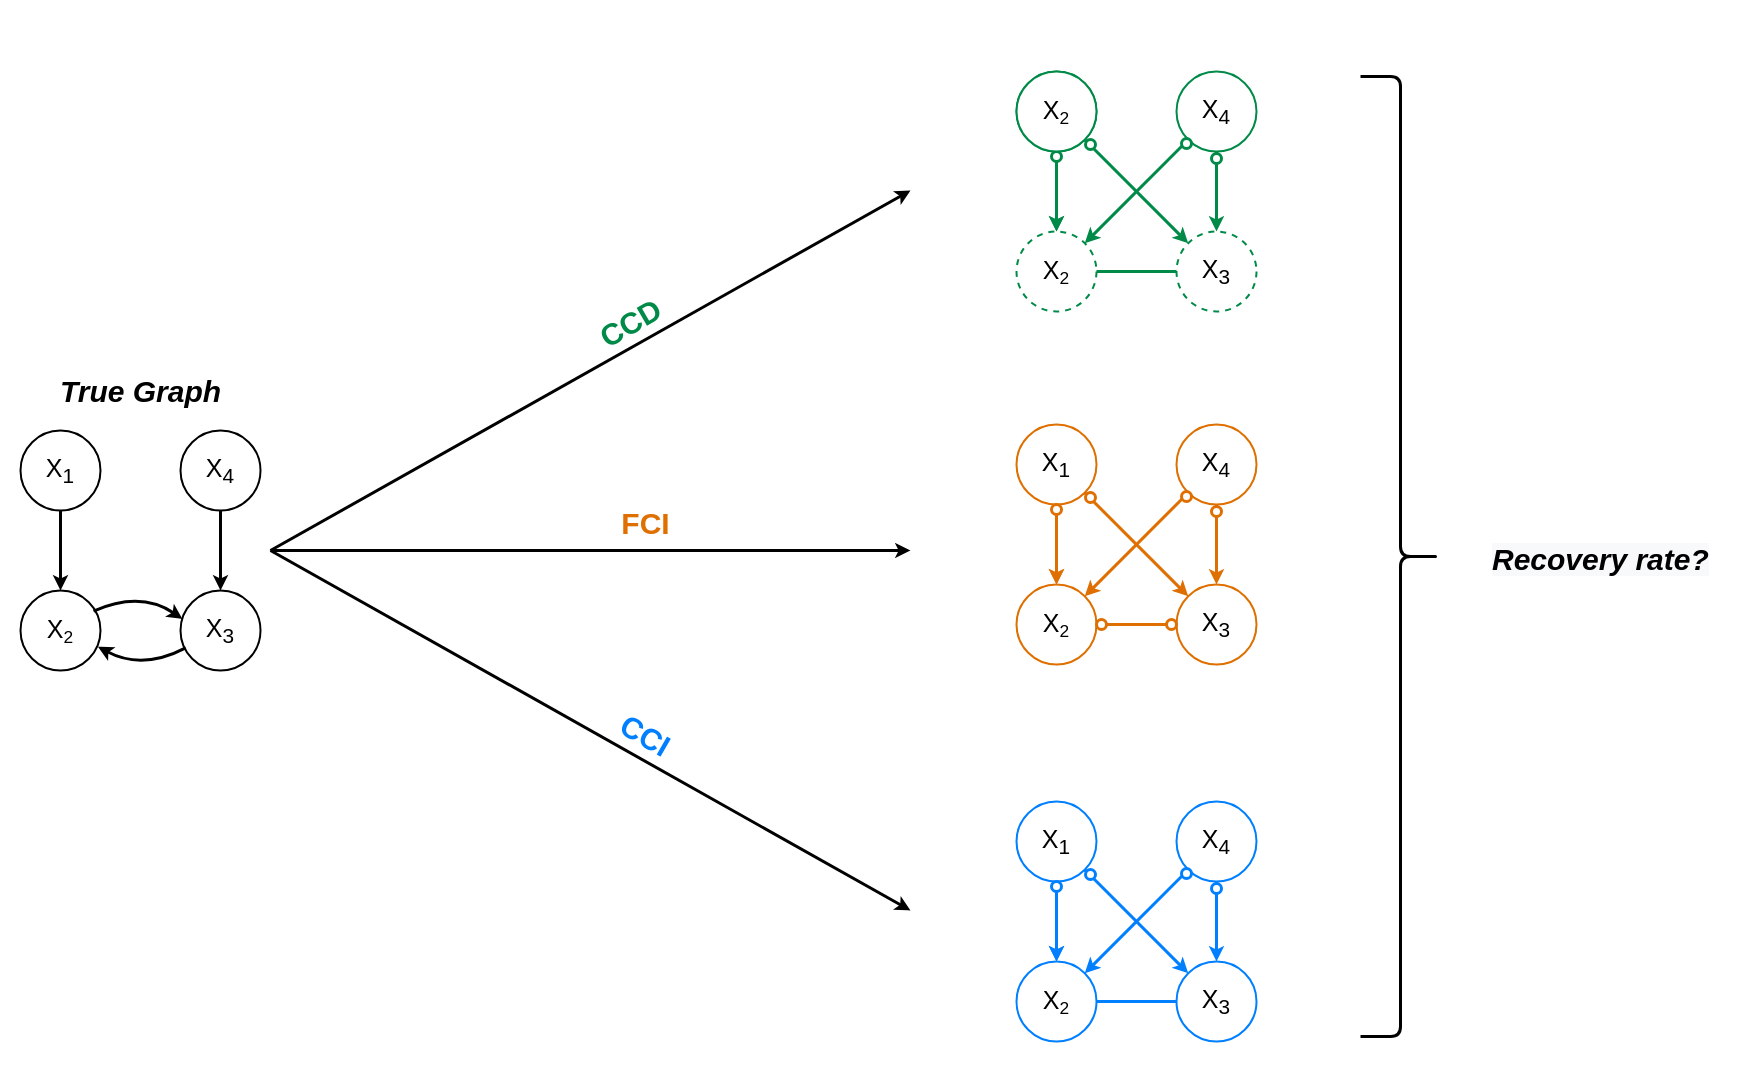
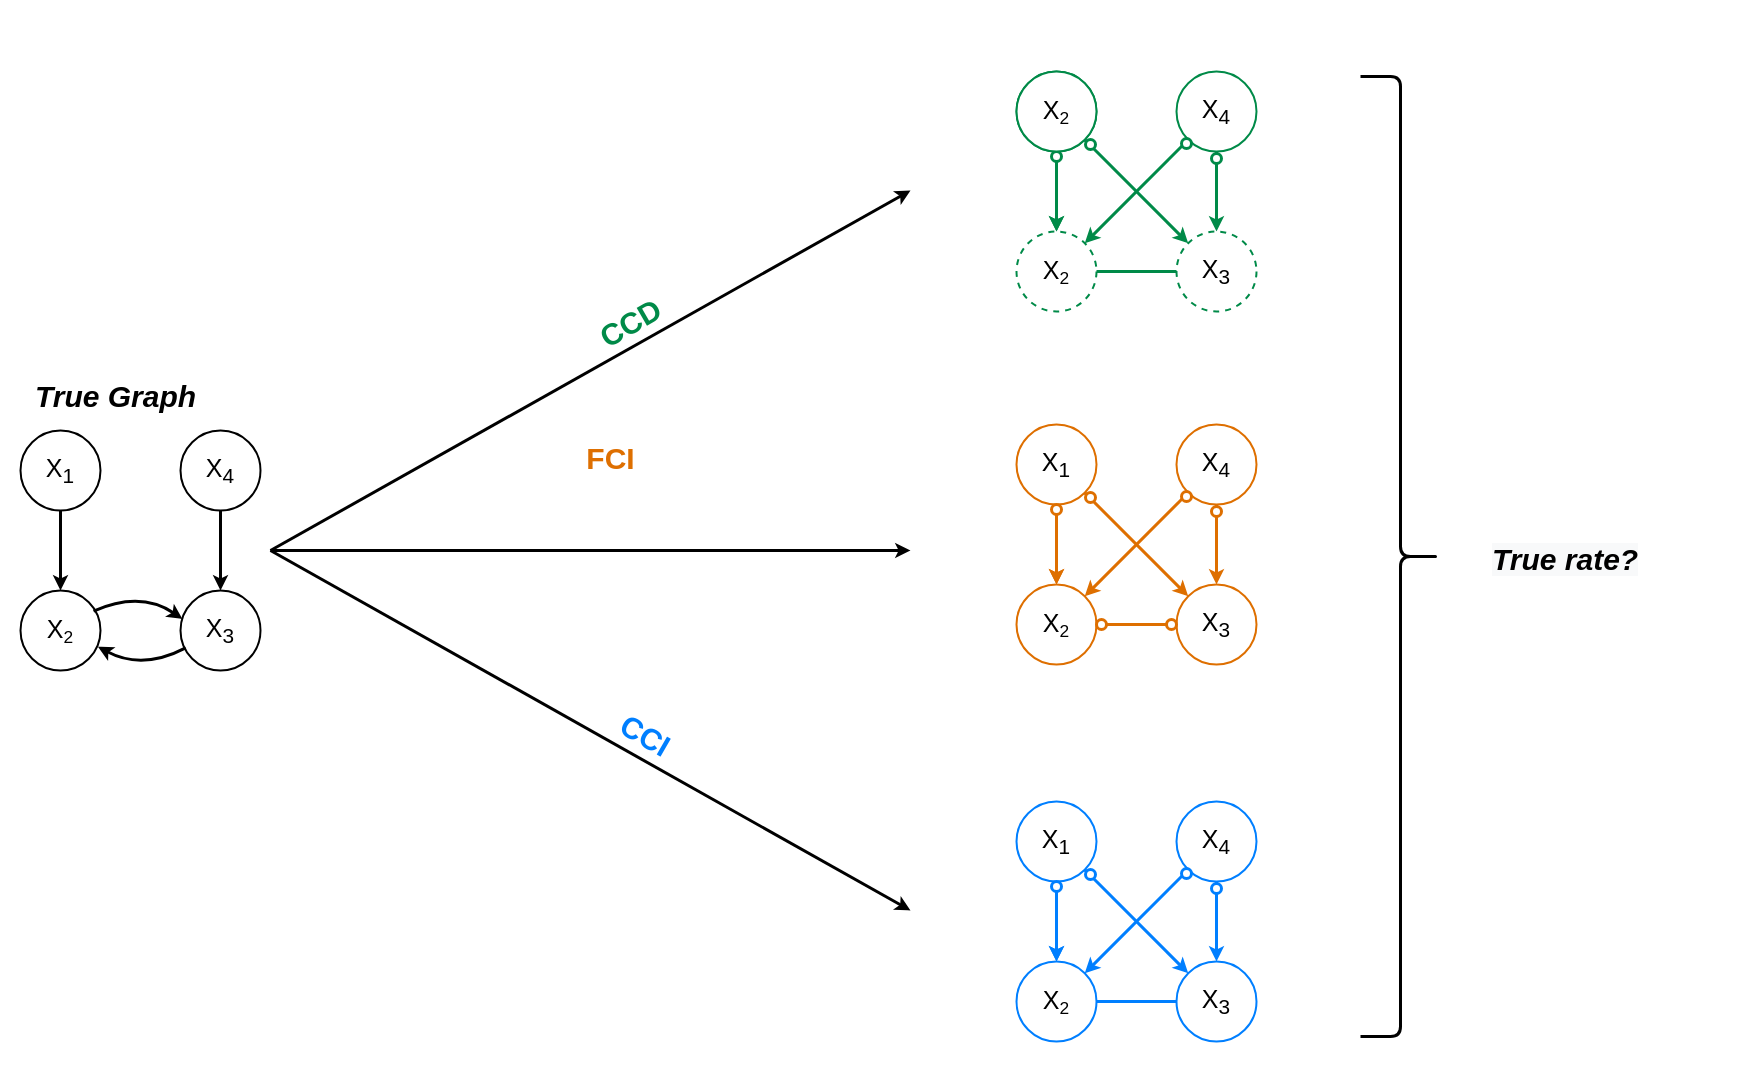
(141, 392) -> (116, 397)
(646, 524) -> (611, 459)
(1606, 561) -> (1573, 561)
